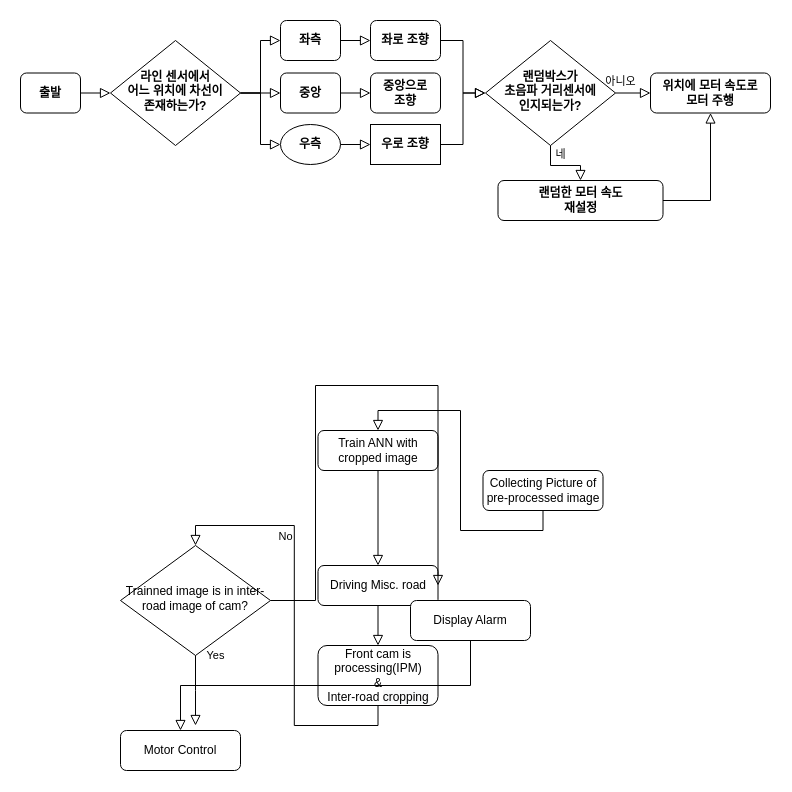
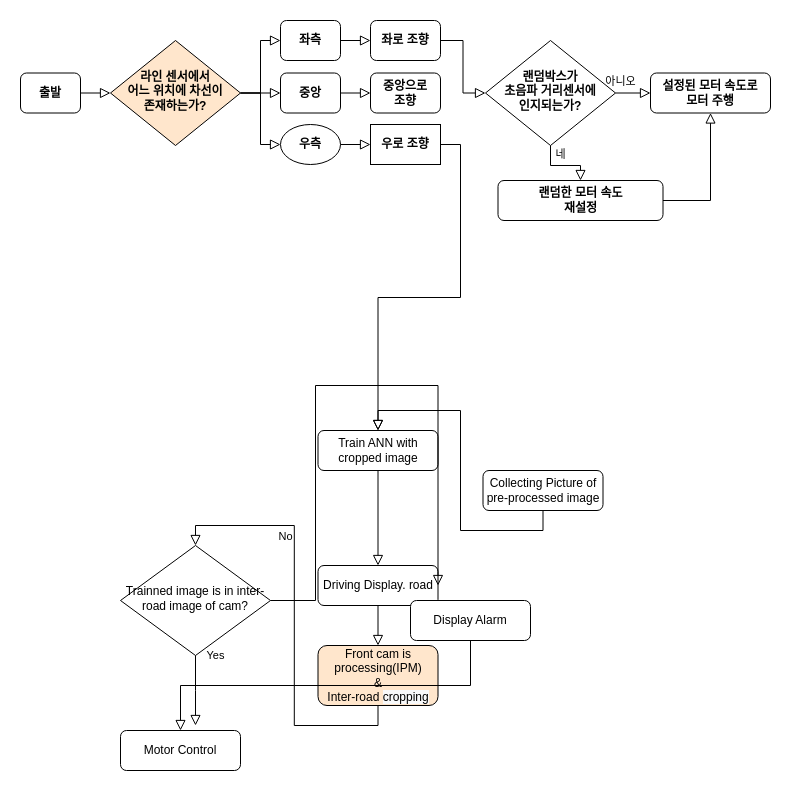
(176, 93) -> (176, 93)
(711, 94) -> (711, 94)
(463, 122) -> (442, 298)
(379, 586) -> (379, 586)
(378, 676) -> (378, 676)
